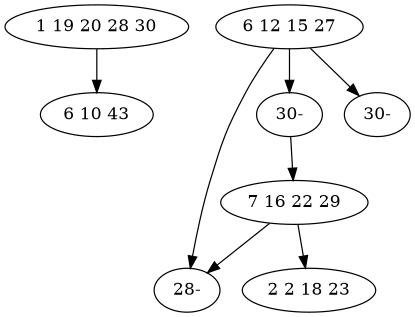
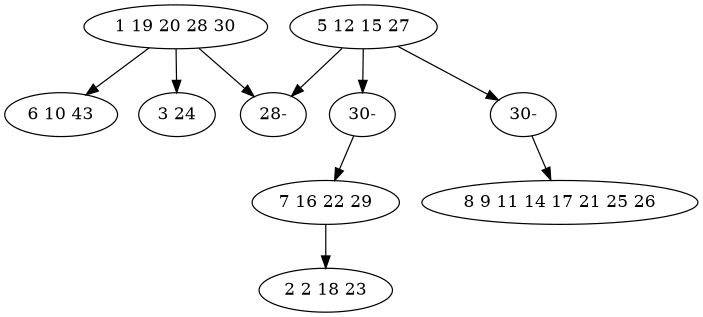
(289, 27) -> (364, 27)
none -> (177, 115)
none -> (560, 202)
(243, 244) -> (222, 68)
